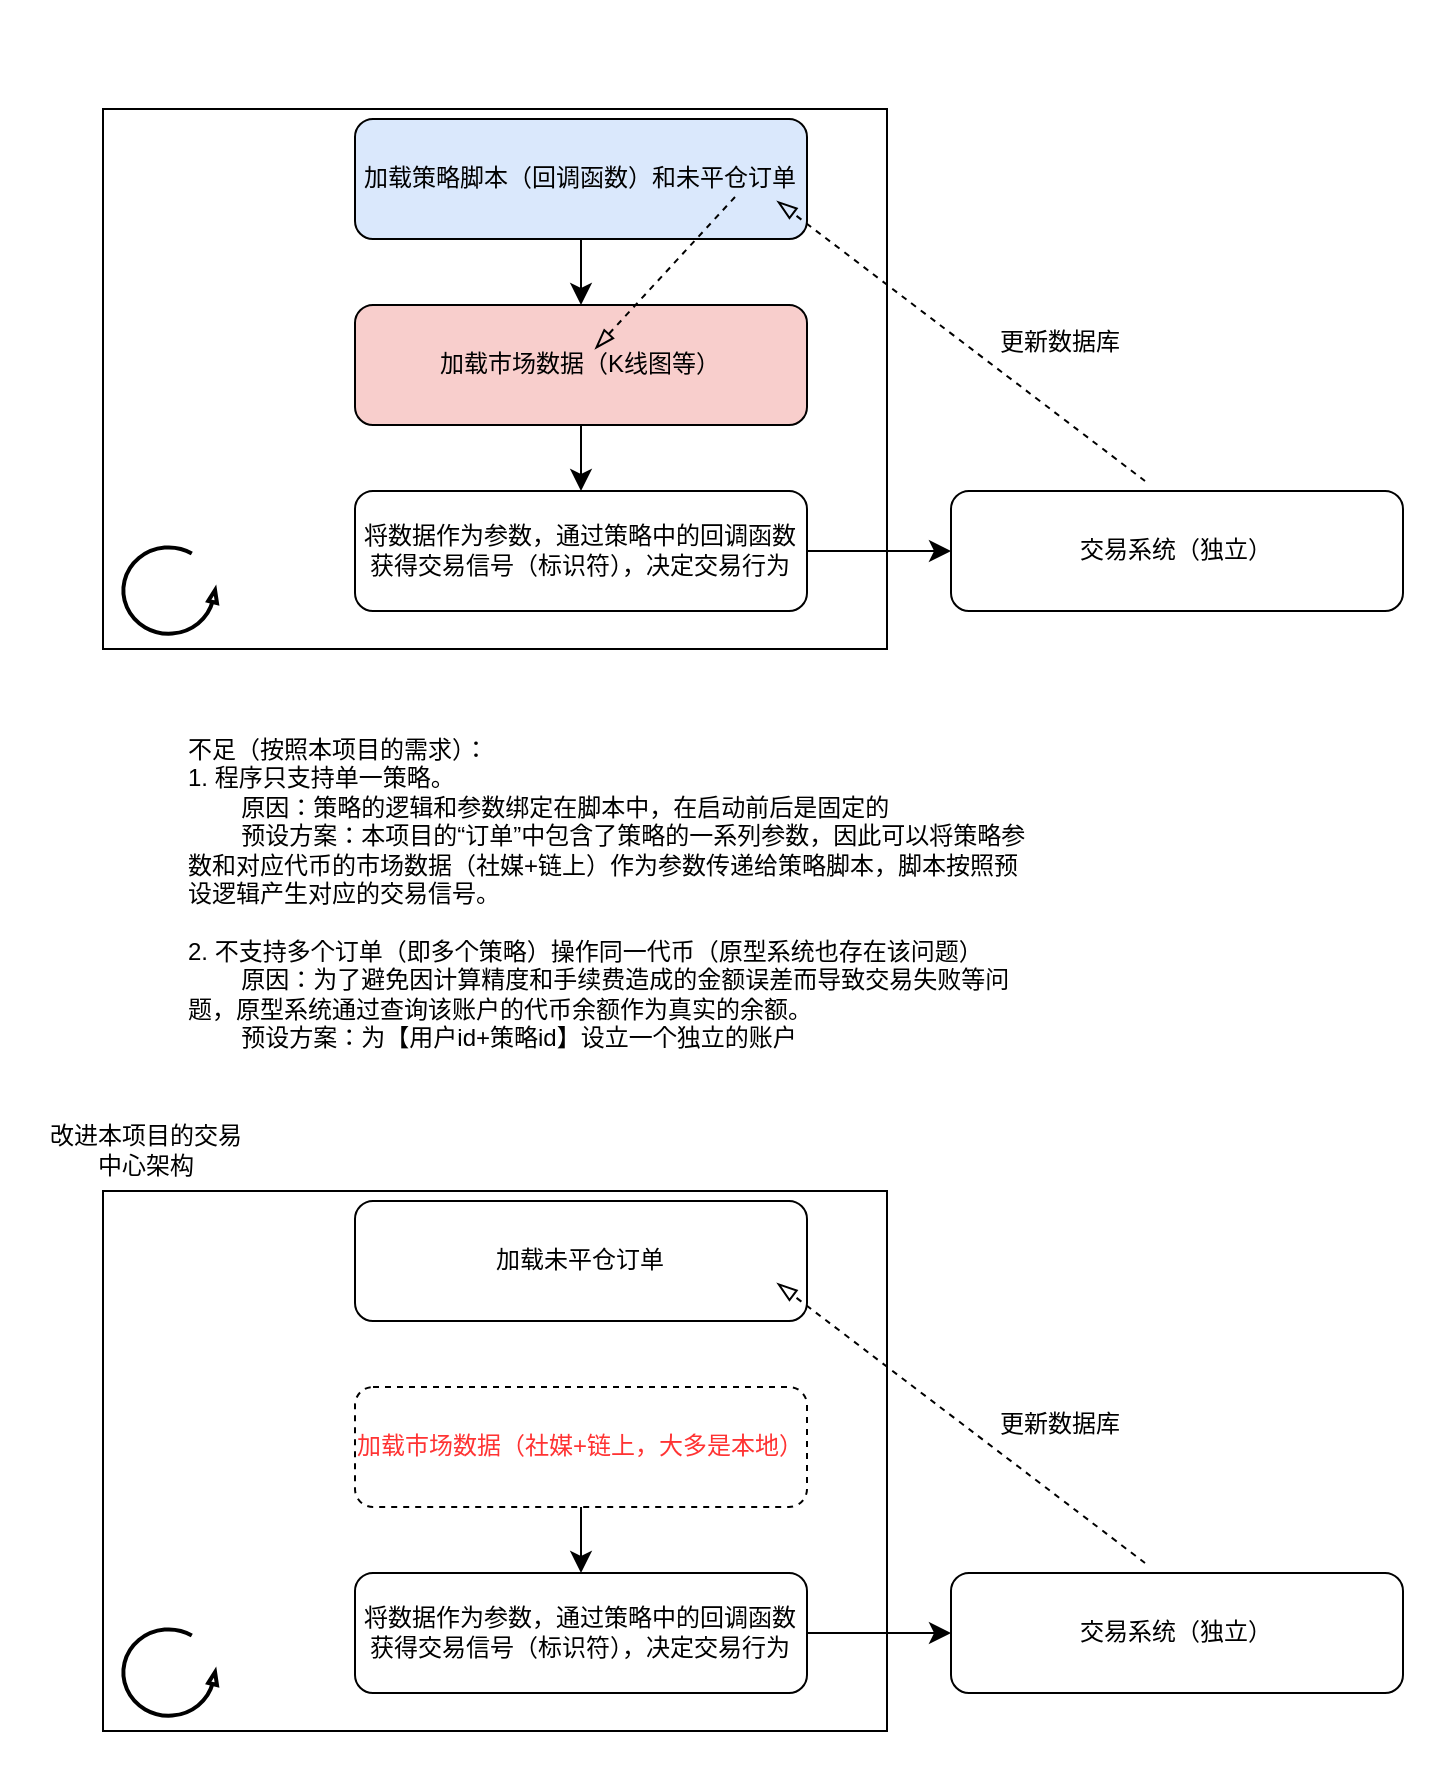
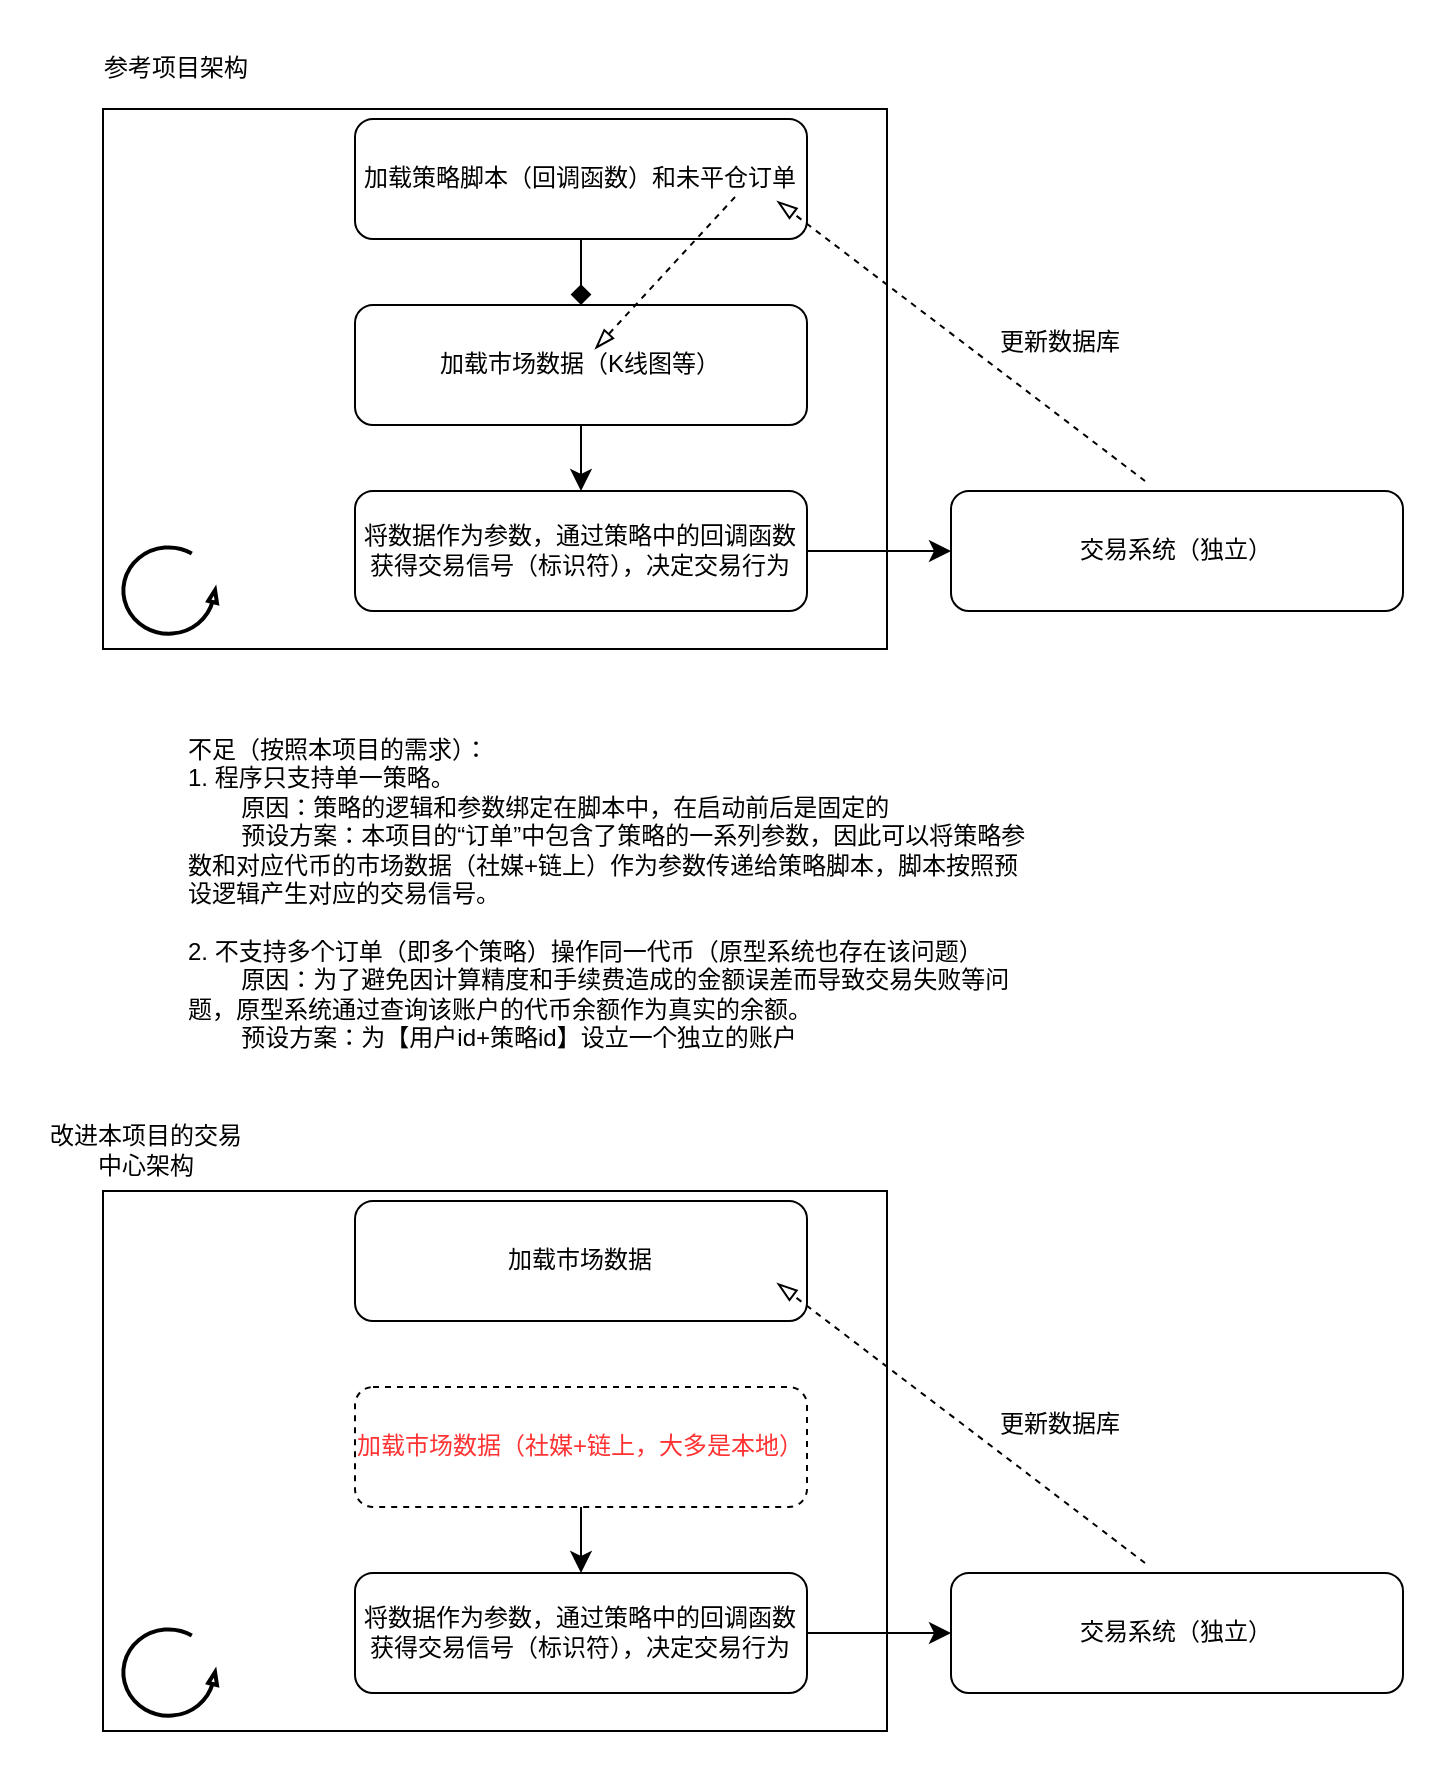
none -> (177, 69)
(581, 179) -> (581, 179)
(581, 286) -> (581, 284)
(581, 365) -> (581, 365)
(581, 1261) -> (581, 1261)
